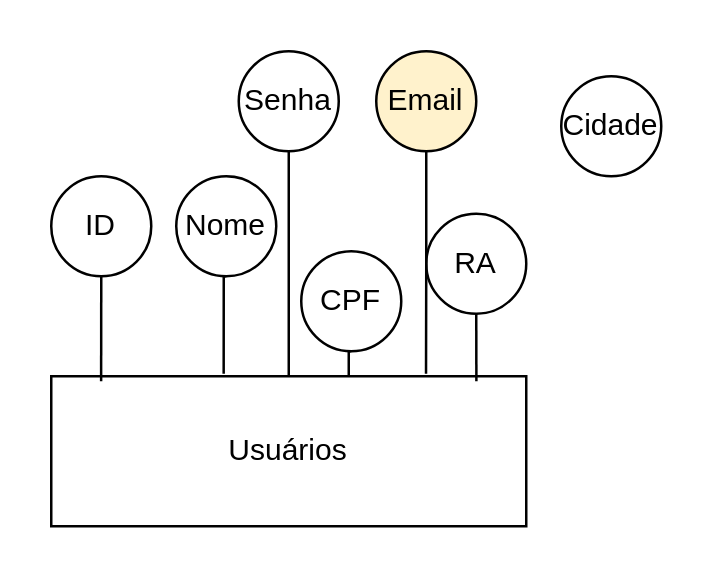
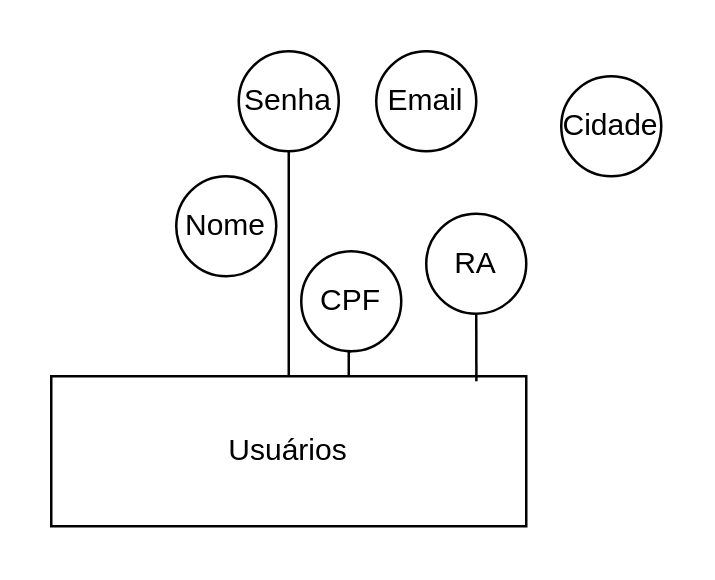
(426, 101) -> (426, 101)
(426, 204) -> none
(101, 226) -> none
(224, 323) -> none
(101, 329) -> none
